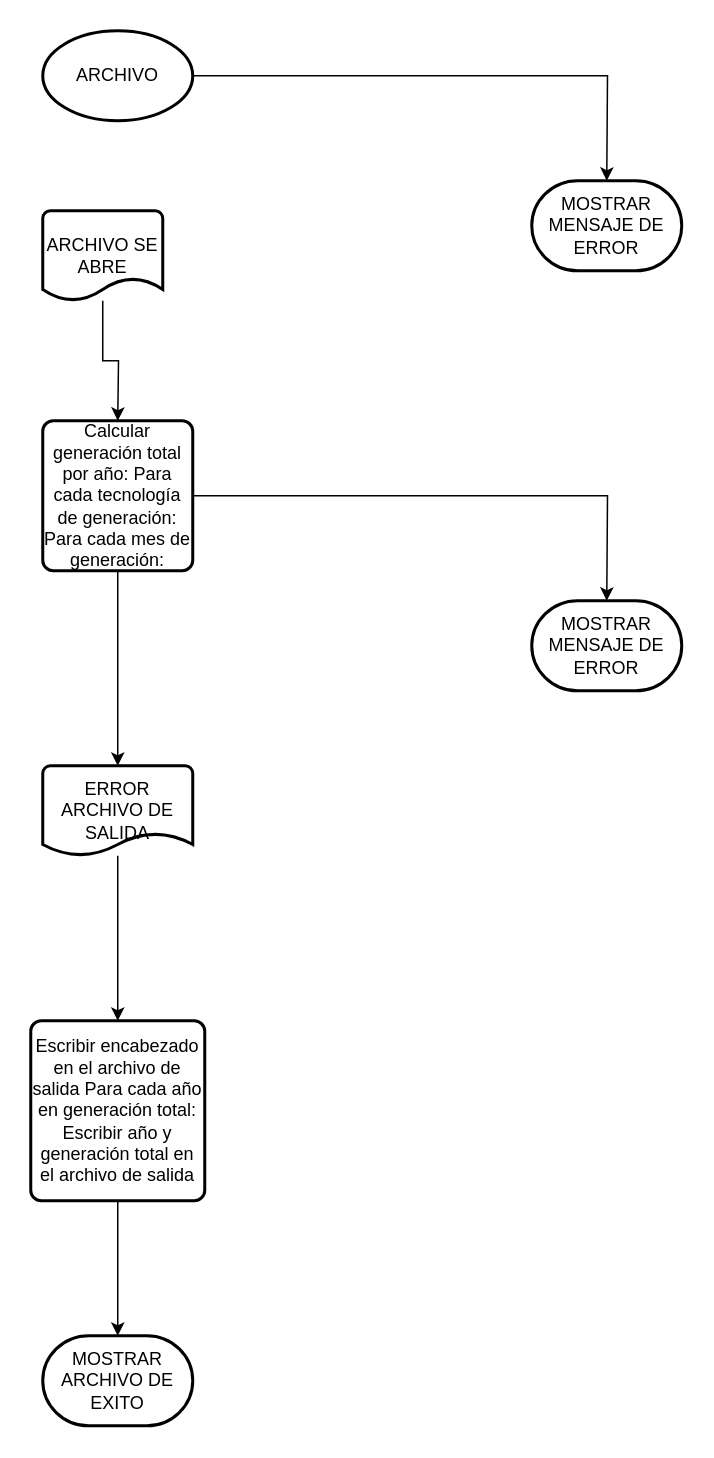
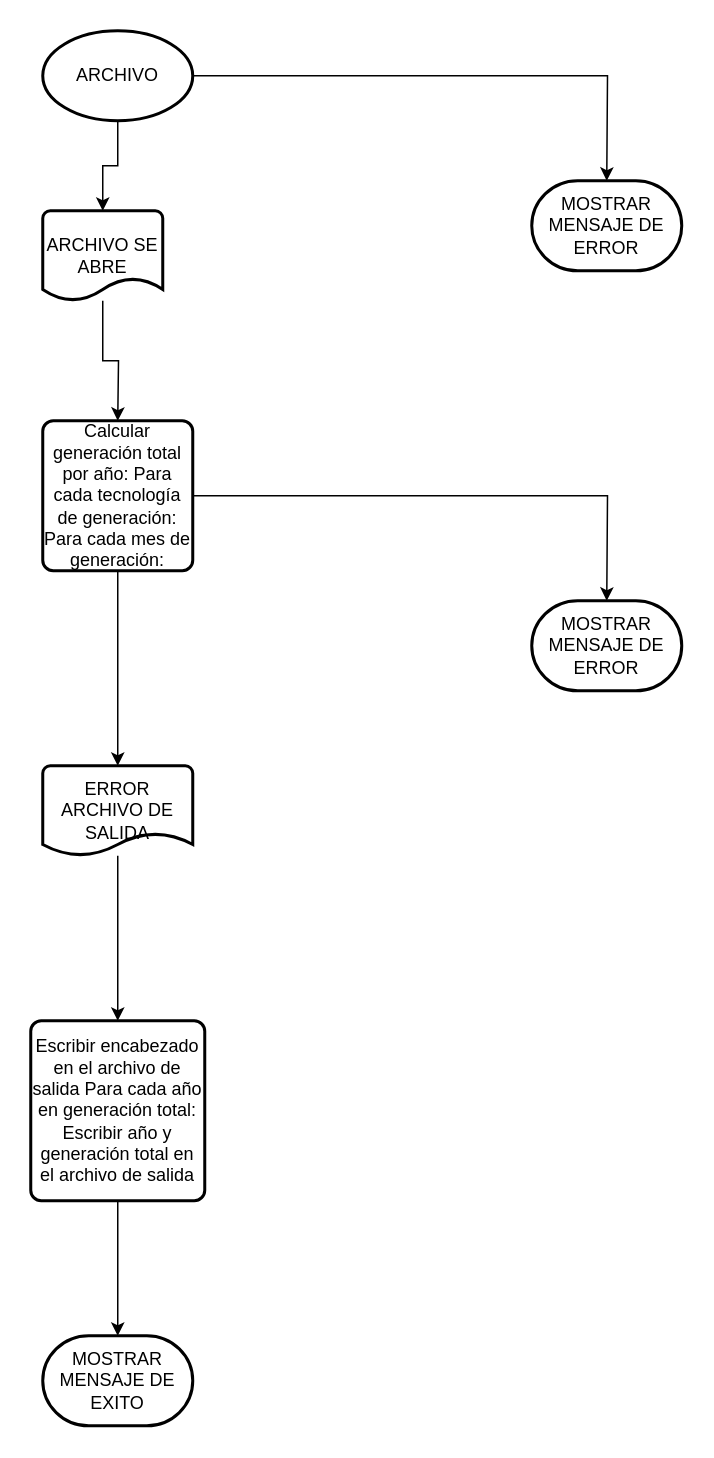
none -> (116, 166)
(118, 1381) -> (118, 1381)
